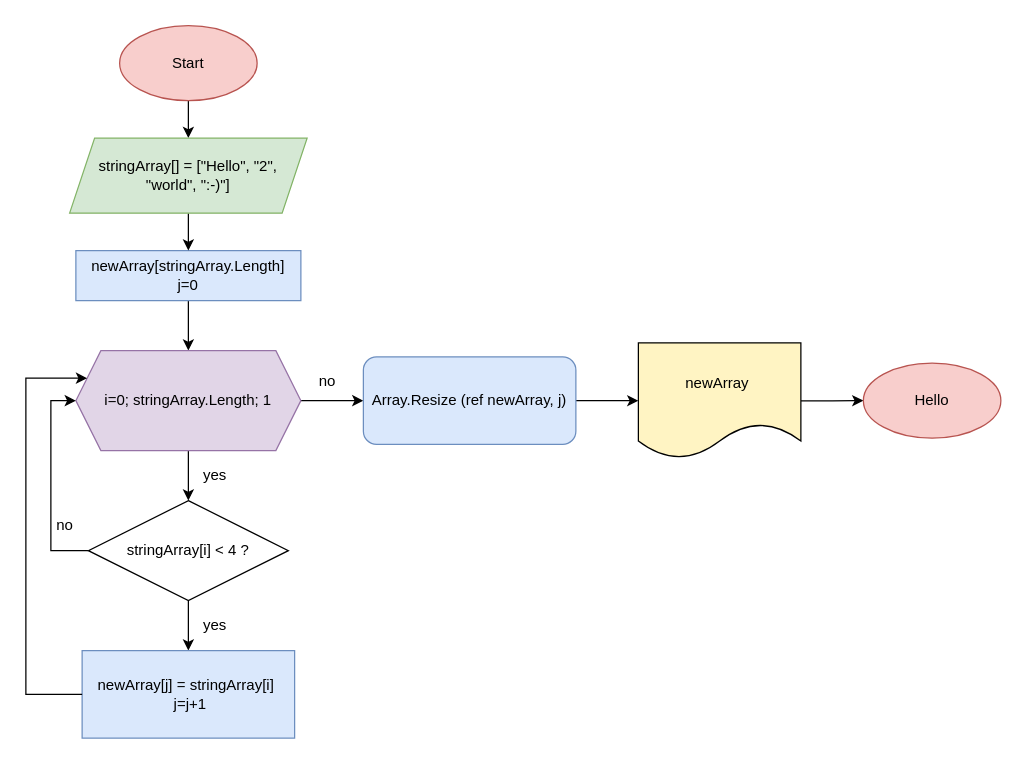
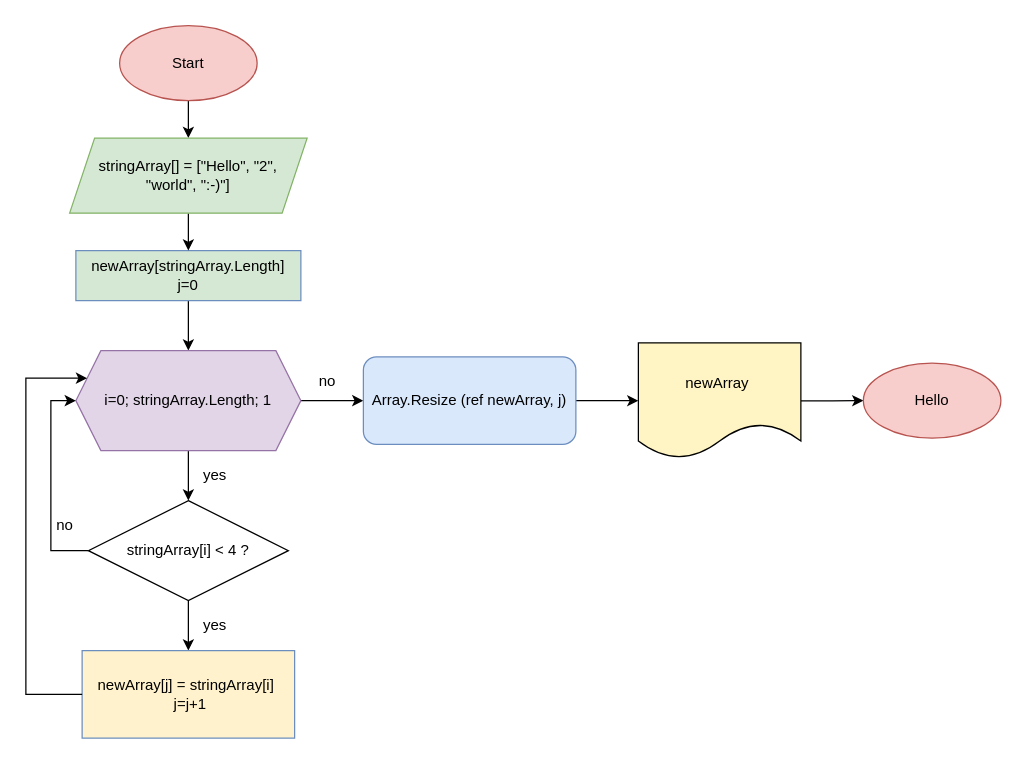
(188, 276) -> (188, 276)
(188, 694) -> (188, 694)
